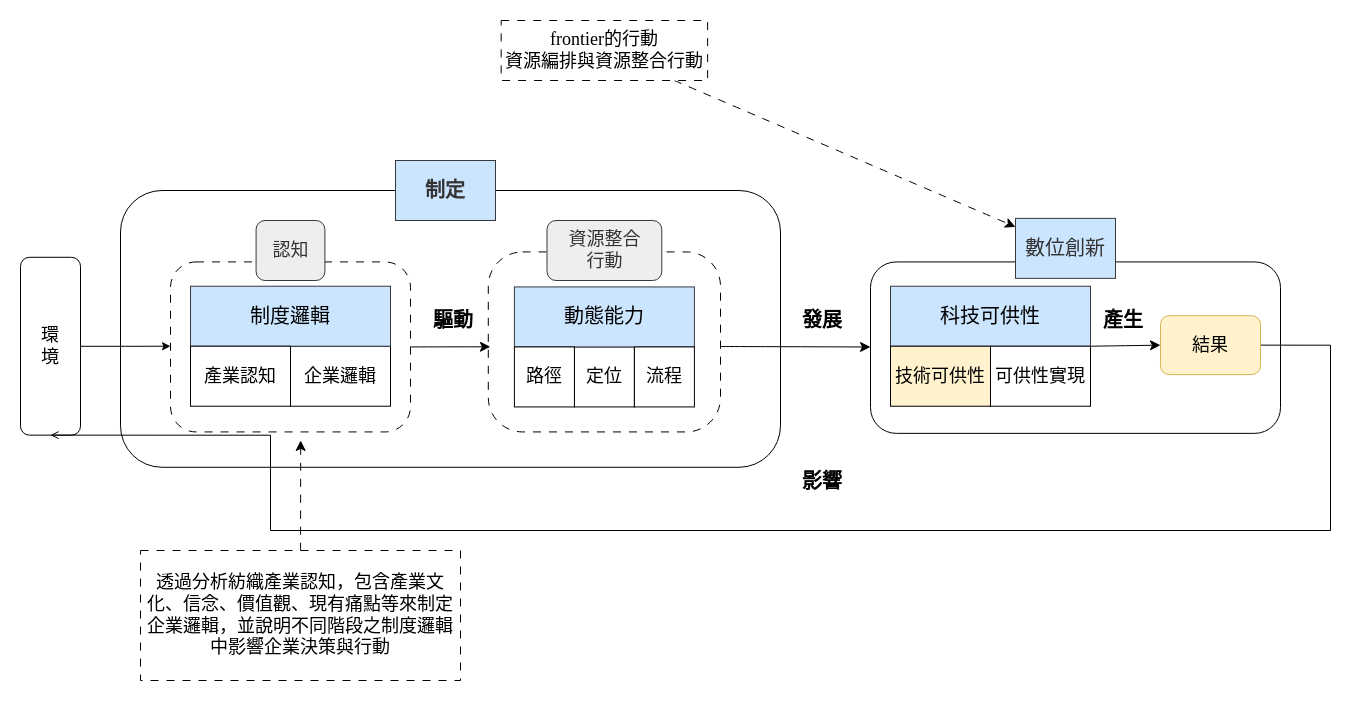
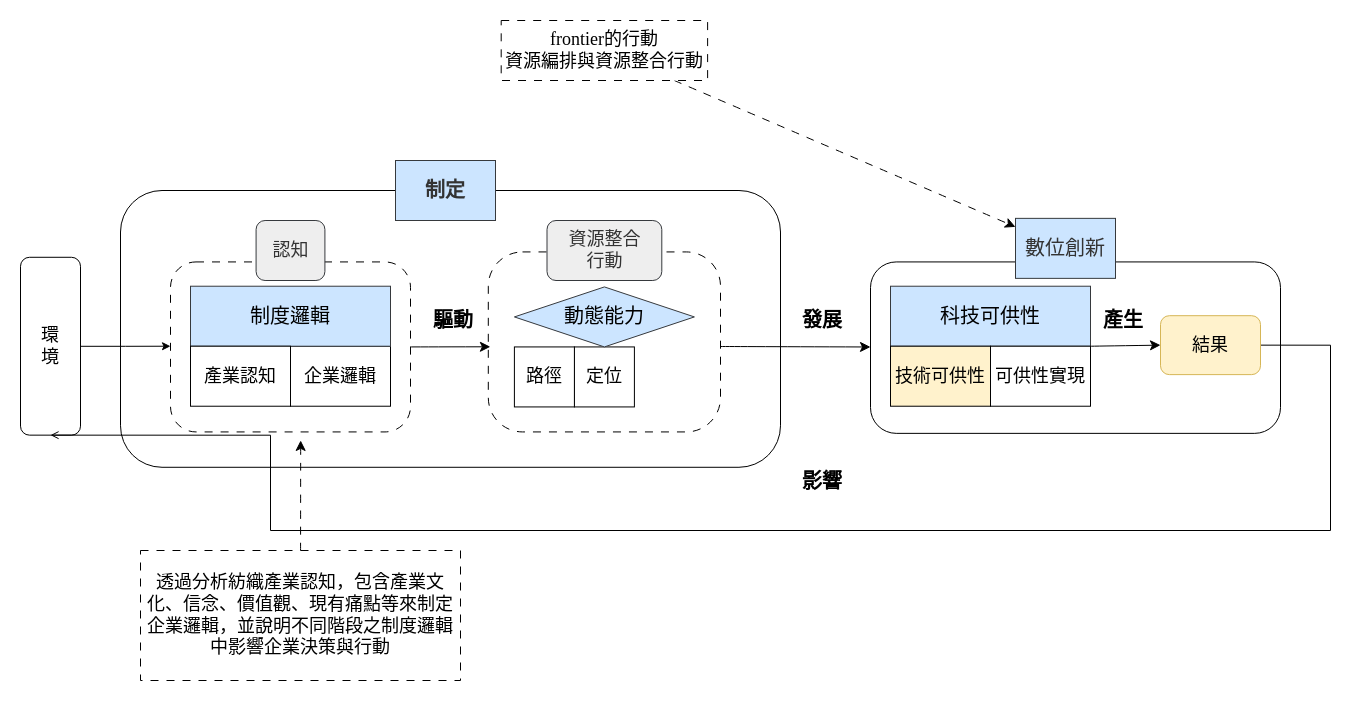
(604, 317) -> (604, 317)
(664, 377) -> none
